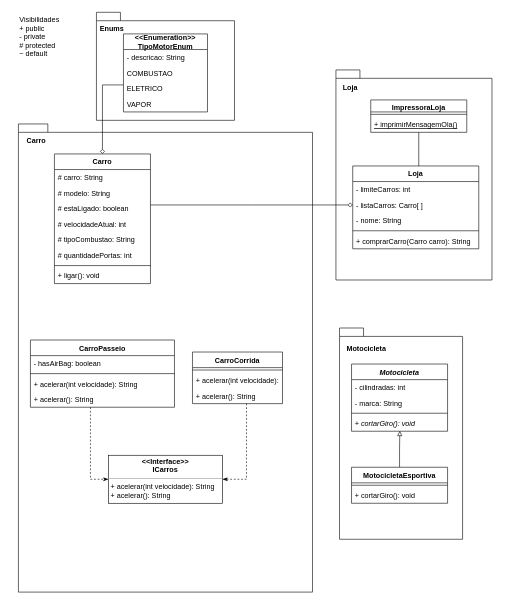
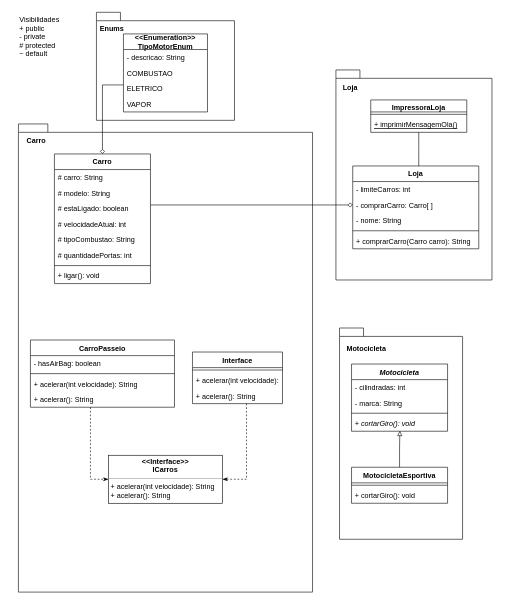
(397, 205) -> (400, 205)
(237, 360) -> (237, 360)
